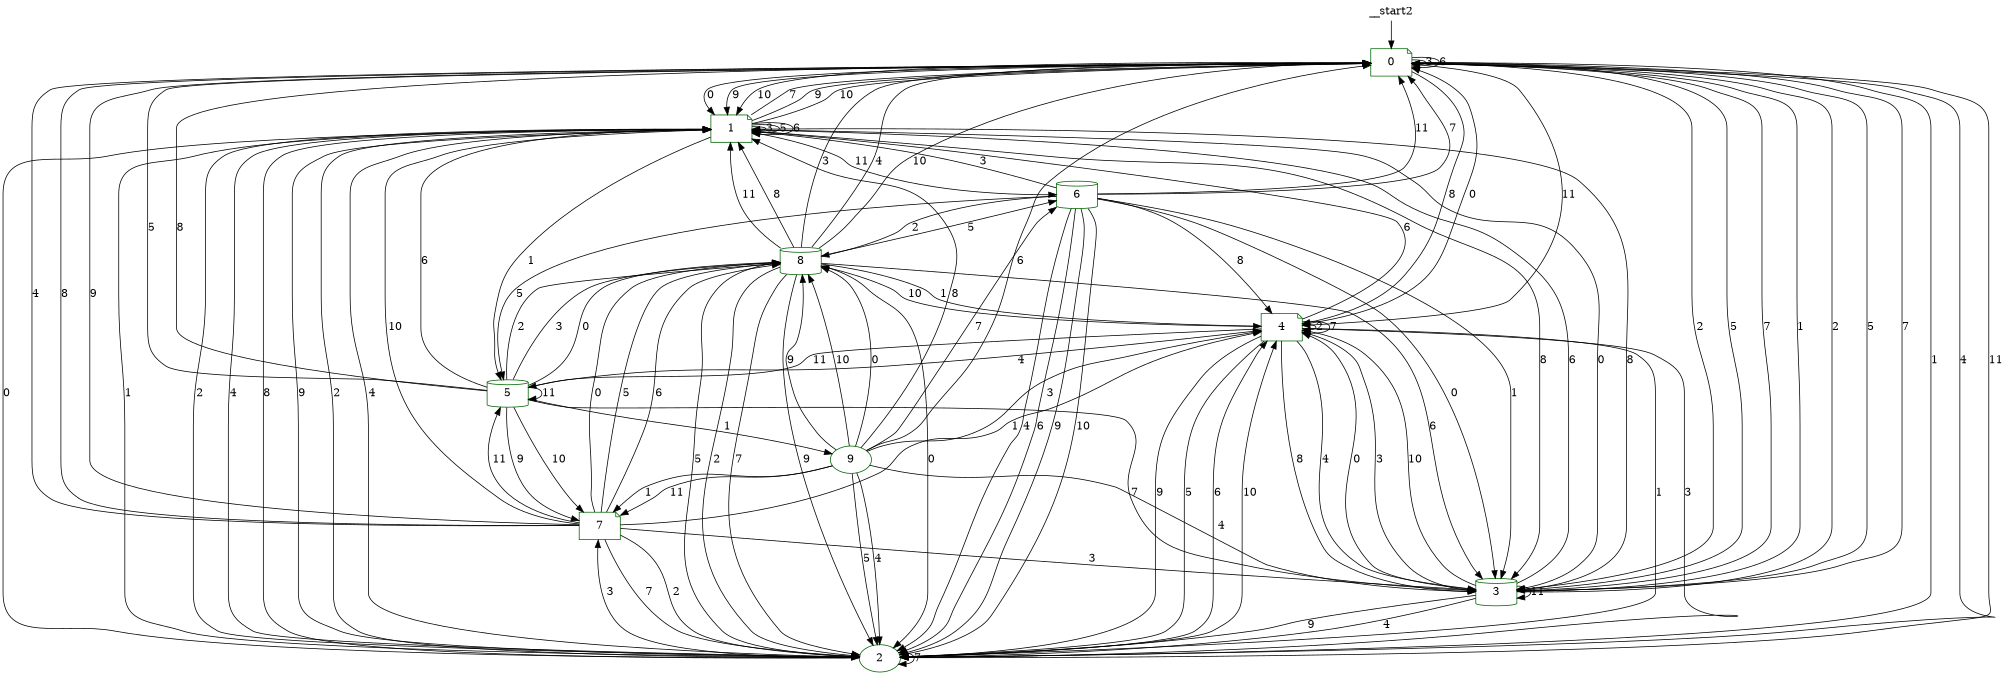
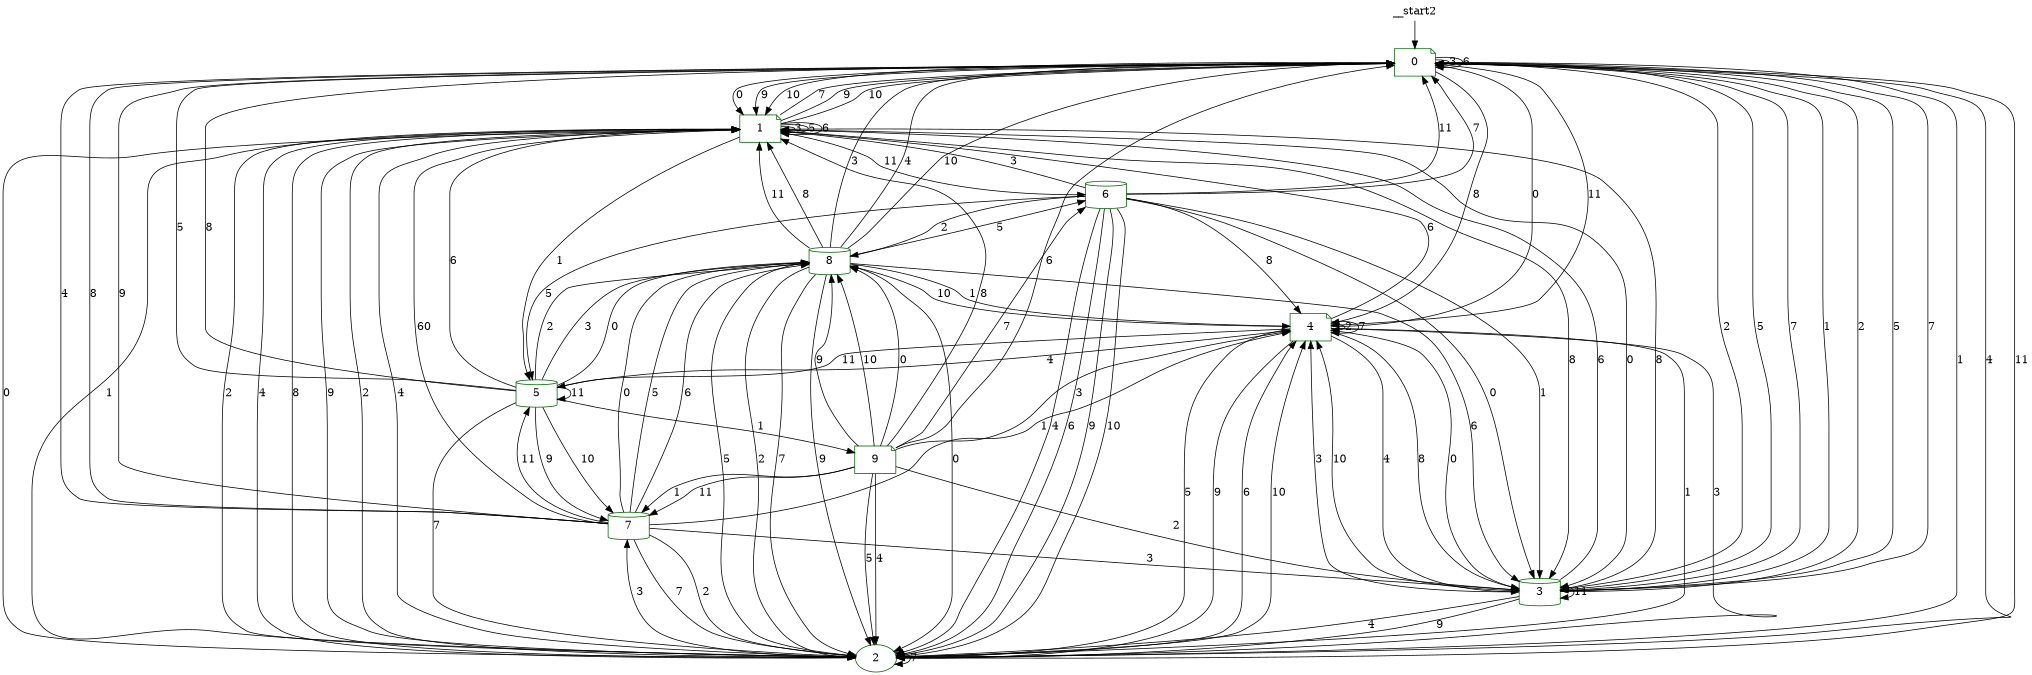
(395, 327) -> (424, 327)
(998, 409) -> (522, 627)
(851, 460) -> (875, 460)
(600, 526) -> (629, 526)
(1222, 526) -> (1177, 526)
